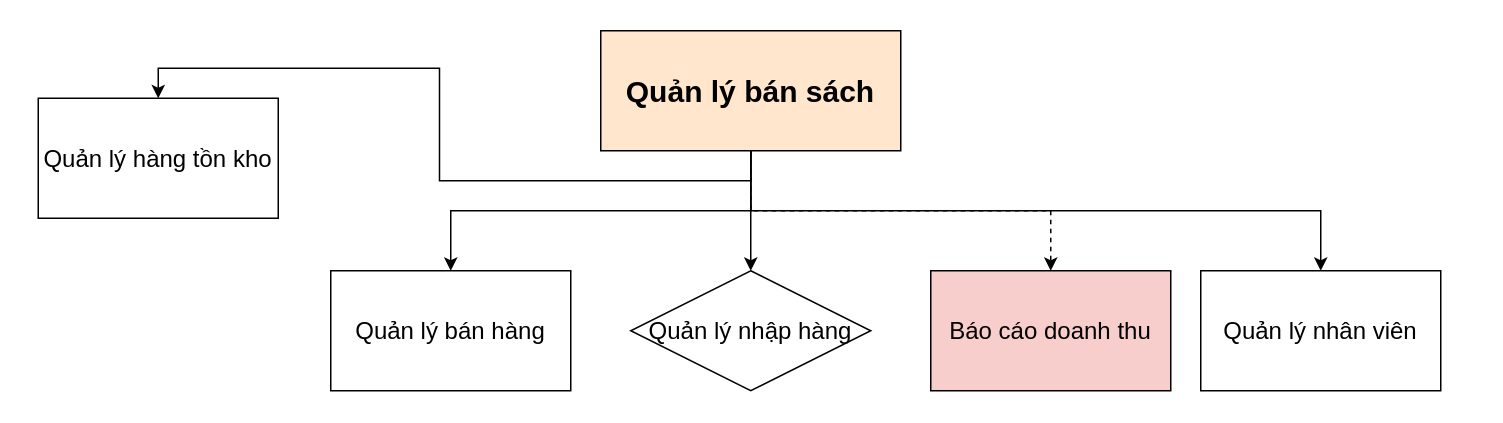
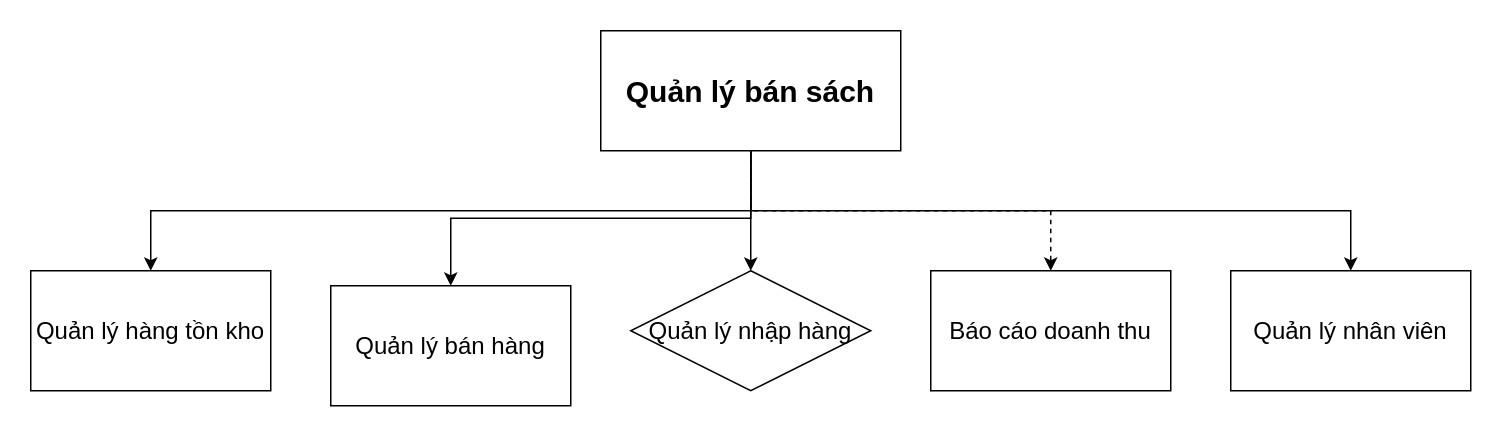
(751, 91) -> (751, 91)
(158, 158) -> (151, 331)
(451, 331) -> (451, 346)
(1051, 331) -> (1051, 331)
(1321, 331) -> (1351, 331)
